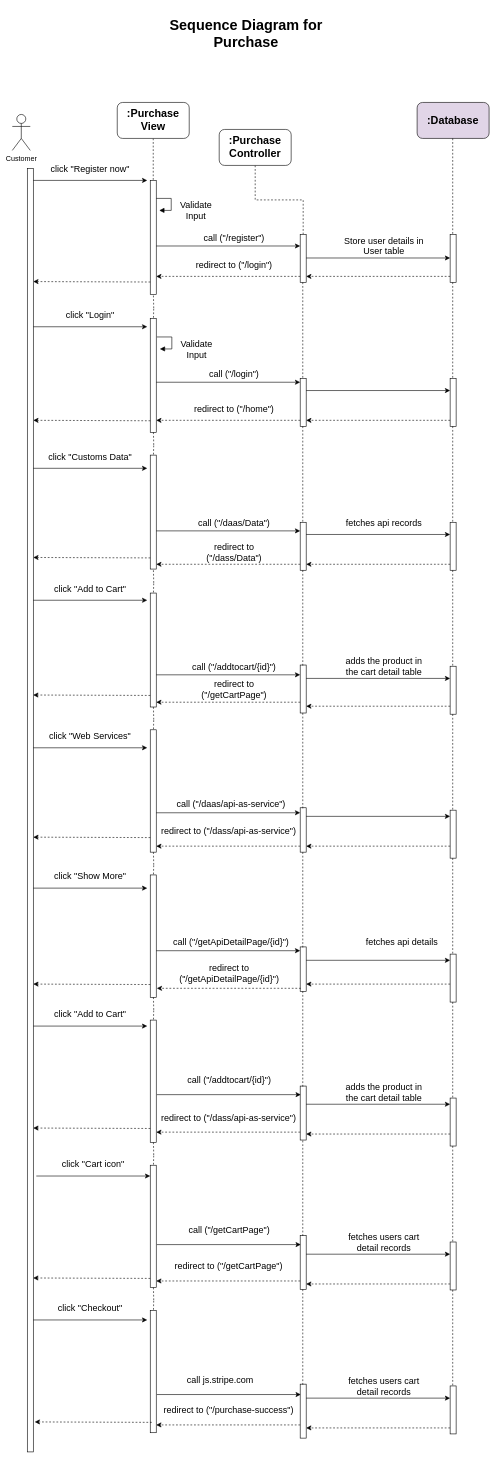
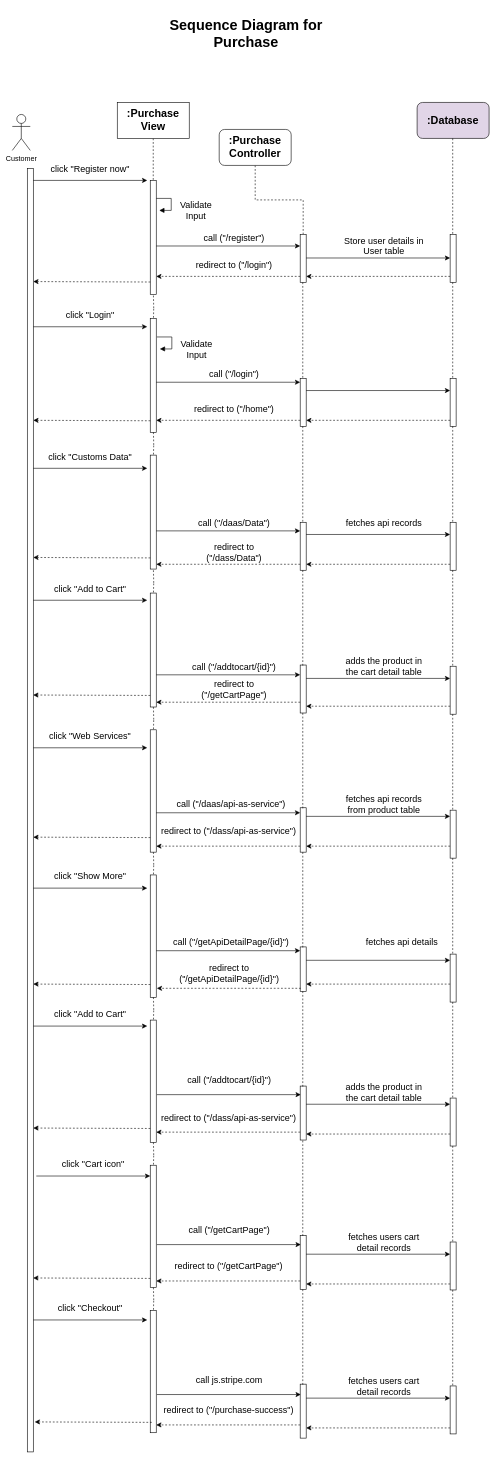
(153, 120) -> (153, 120)
none -> (384, 804)
(221, 1380) -> (230, 1380)
